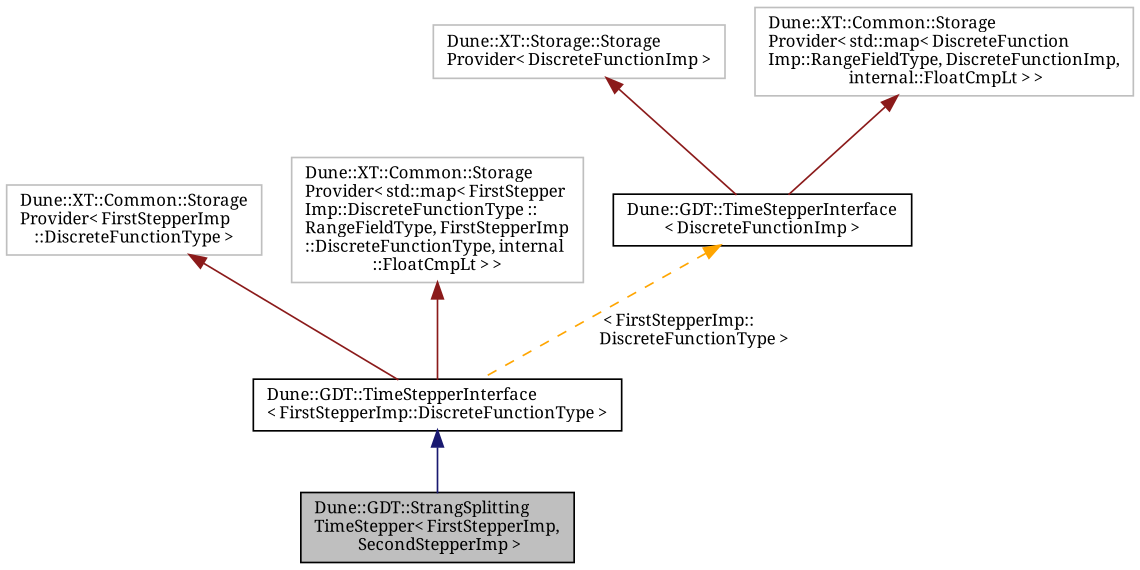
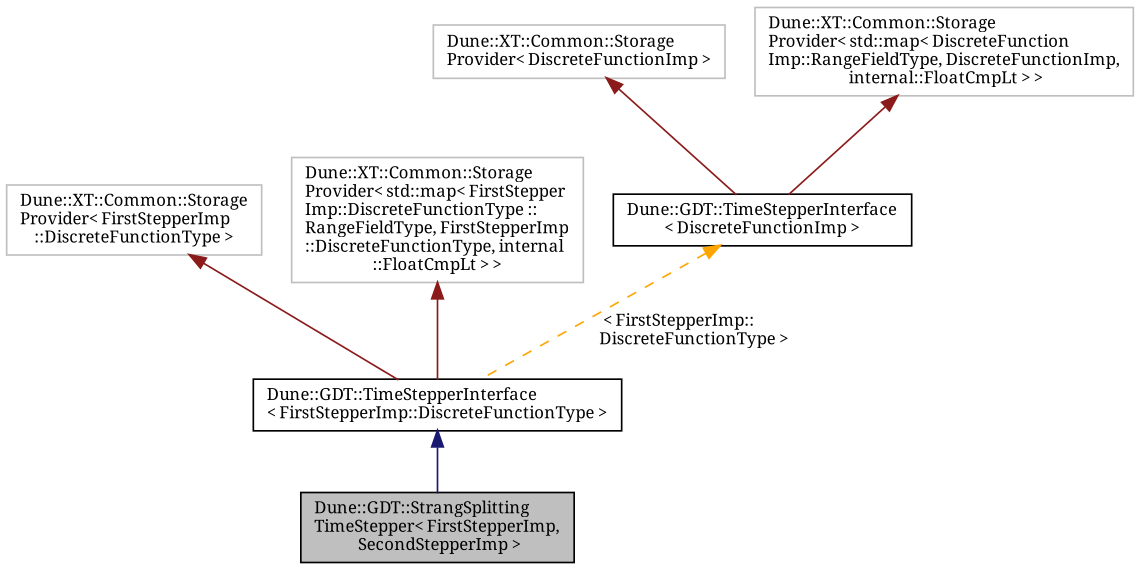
(579, 52) -> (579, 52)
